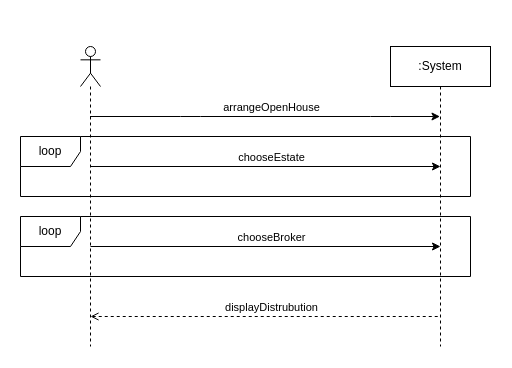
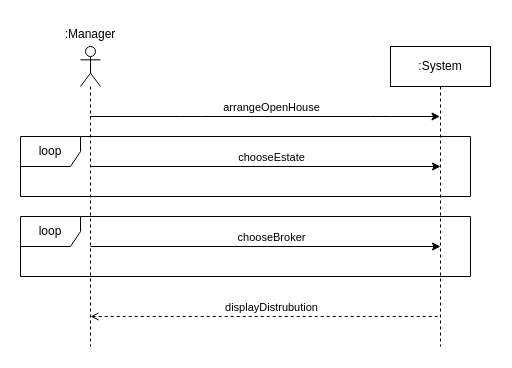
none -> (91, 34)
